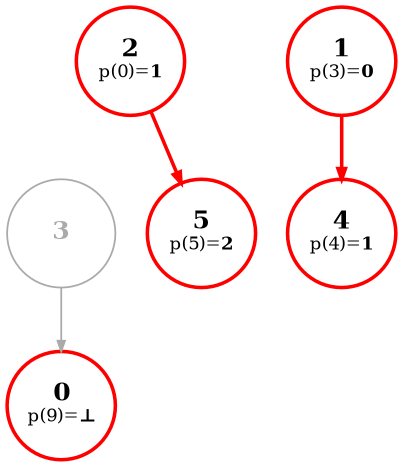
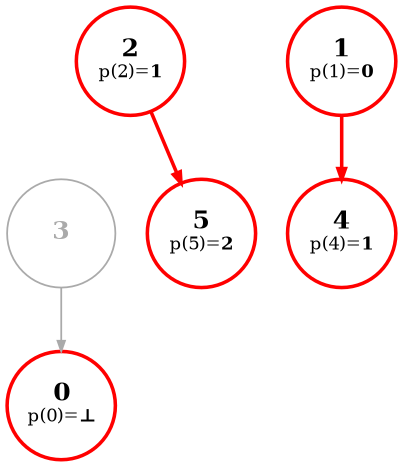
(124, 72) -> (124, 72)
(335, 72) -> (335, 72)
(53, 416) -> (53, 416)
